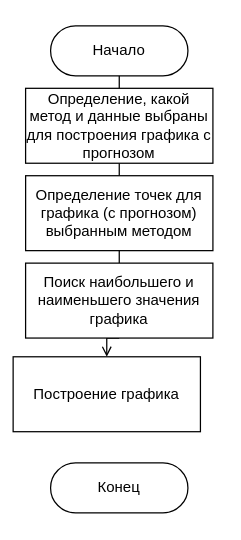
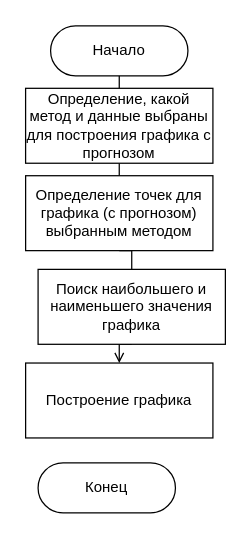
(119, 301) -> (132, 307)
(107, 394) -> (119, 401)
(119, 488) -> (107, 488)
